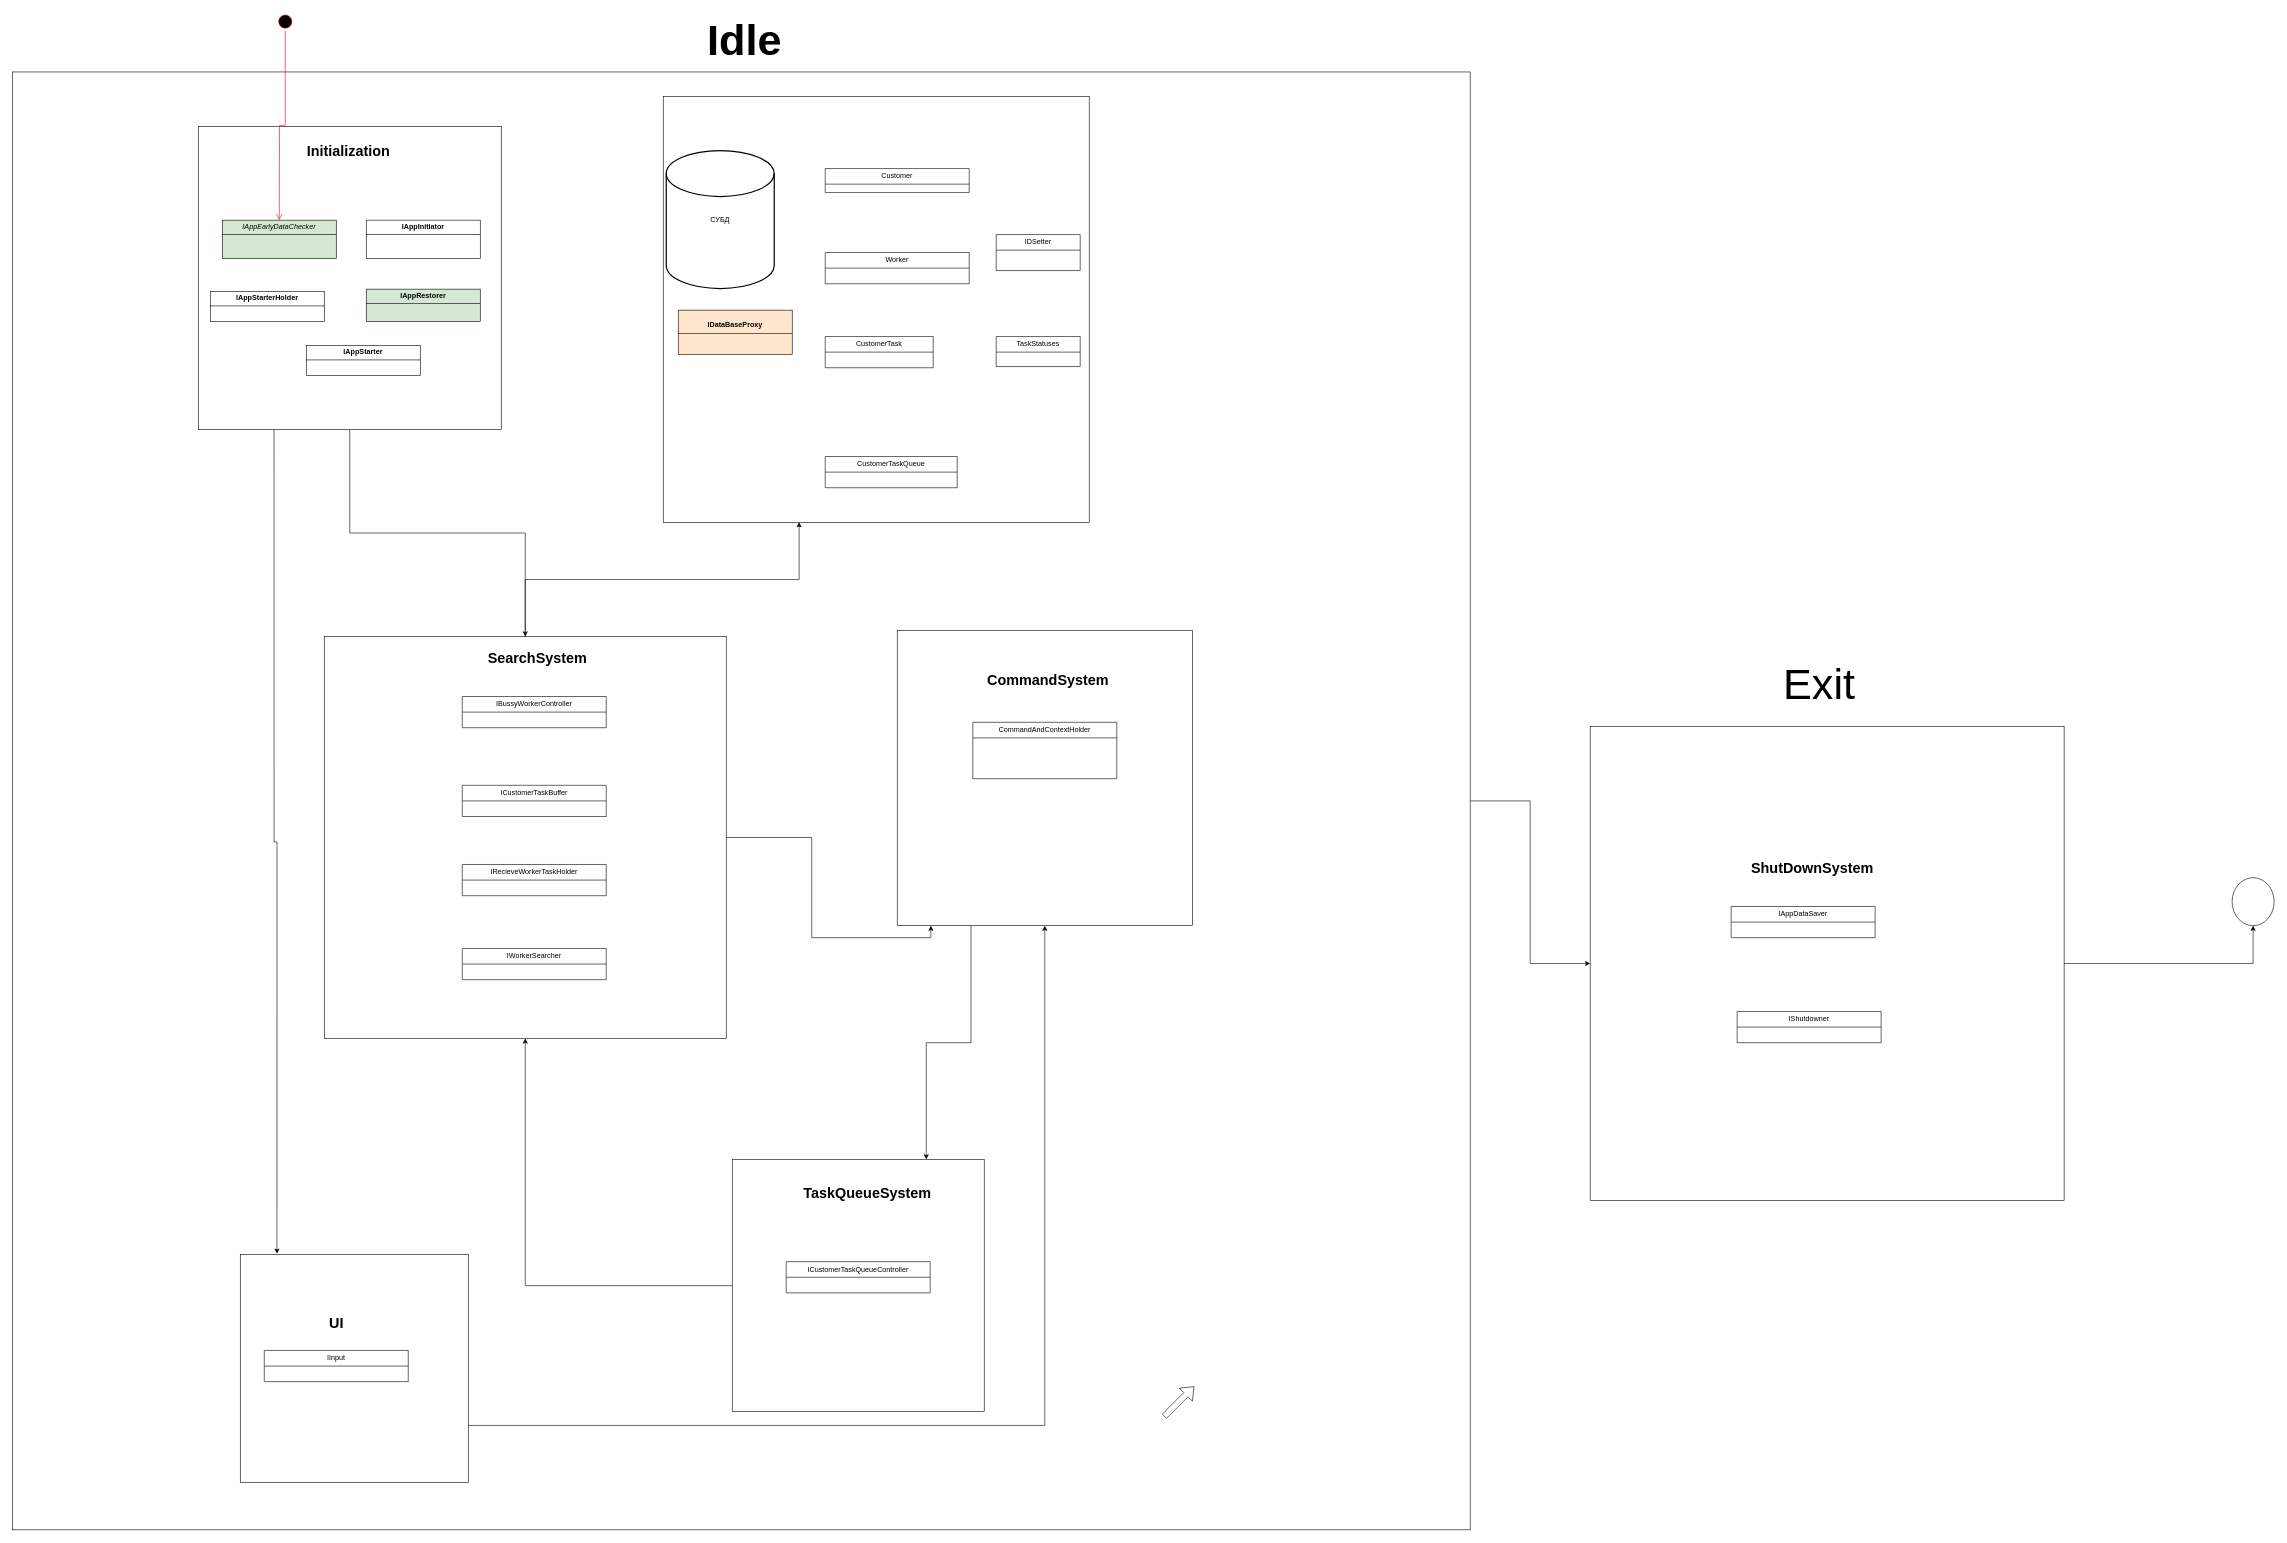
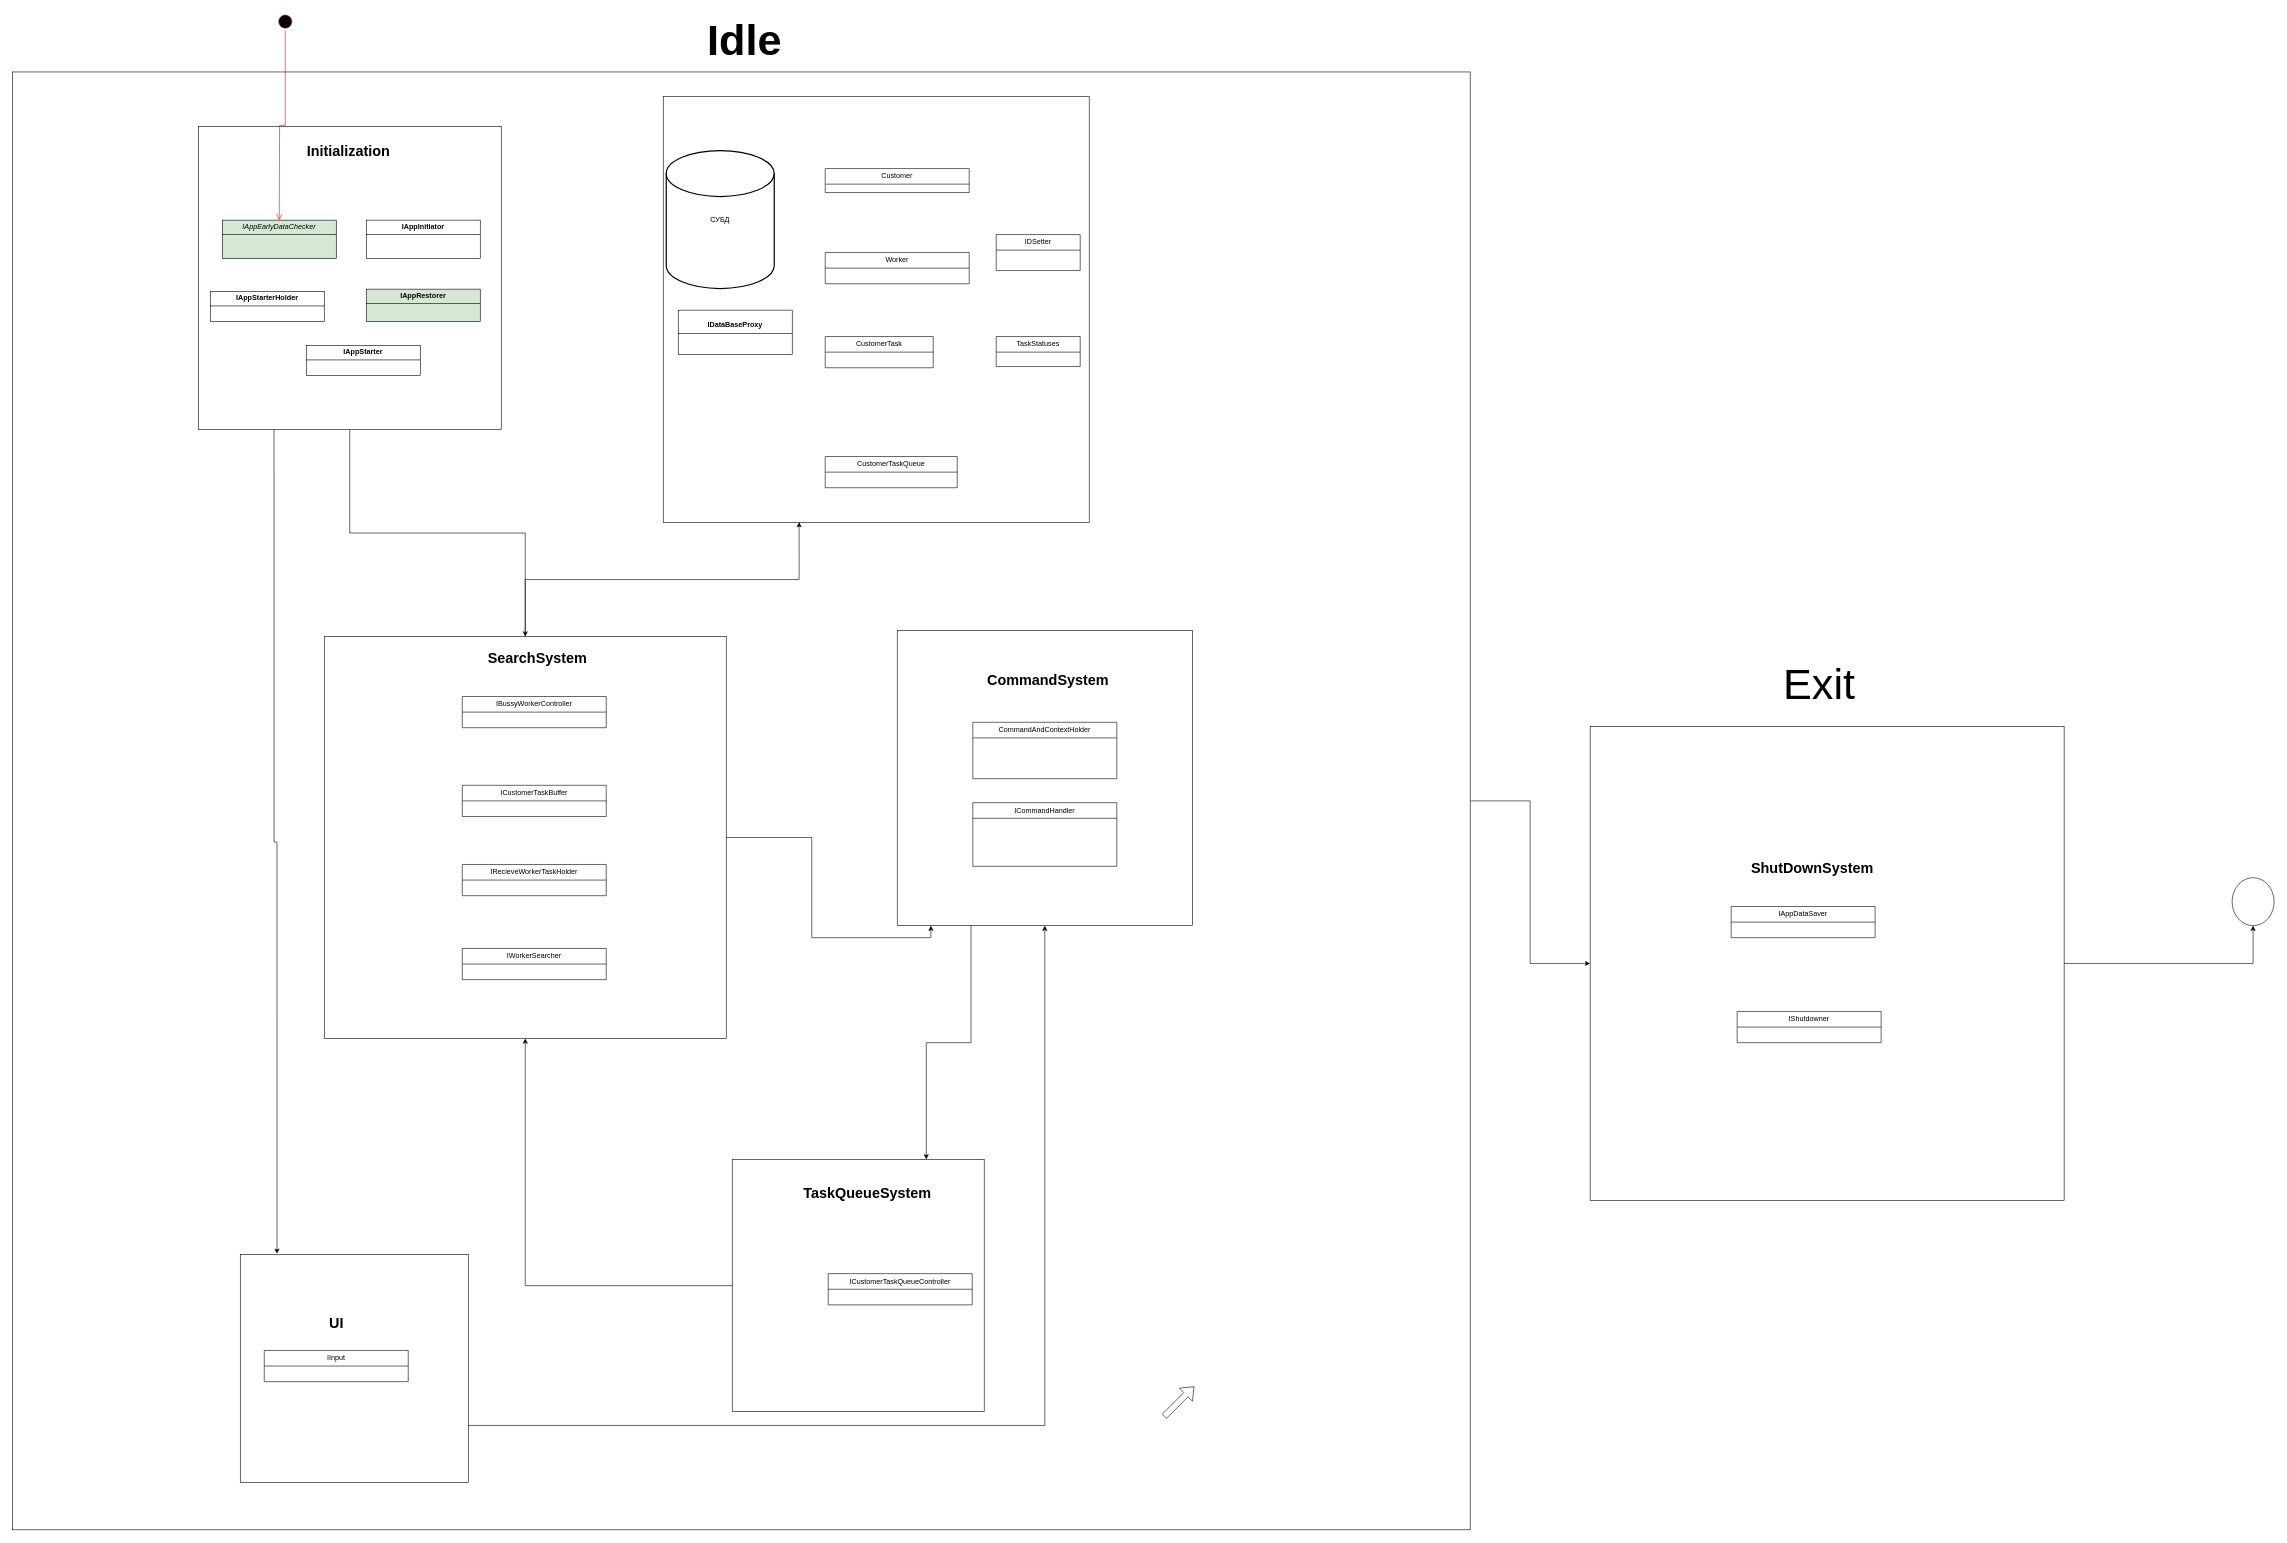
(735, 332) -> (735, 332)
none -> (1045, 834)
(858, 1277) -> (900, 1289)
